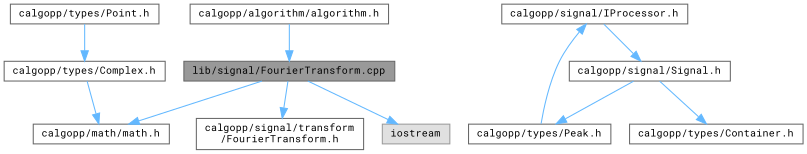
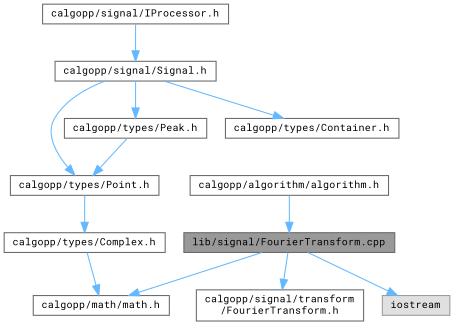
(554, 75) -> (114, 153)
none -> (57, 114)
